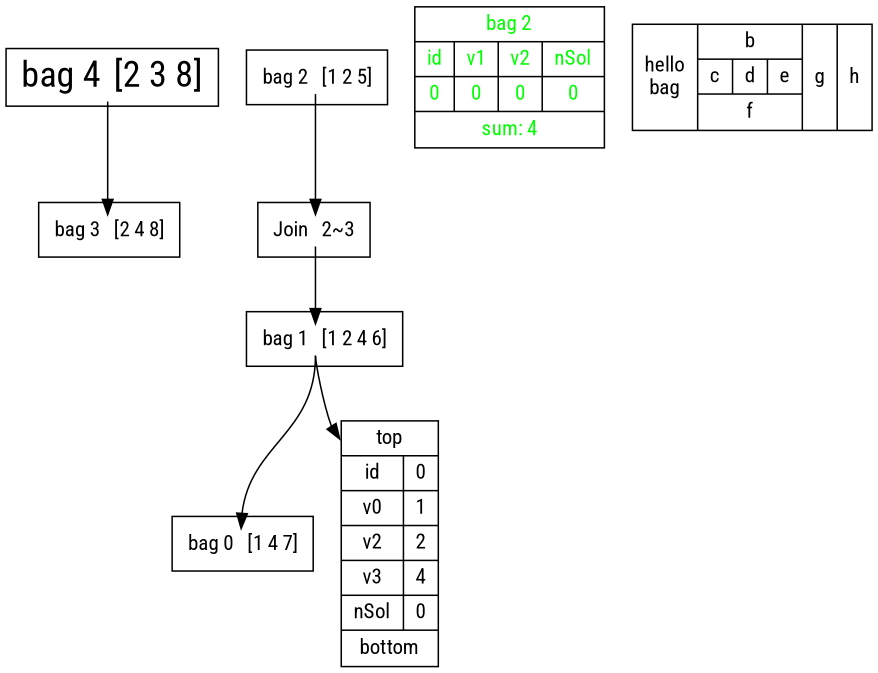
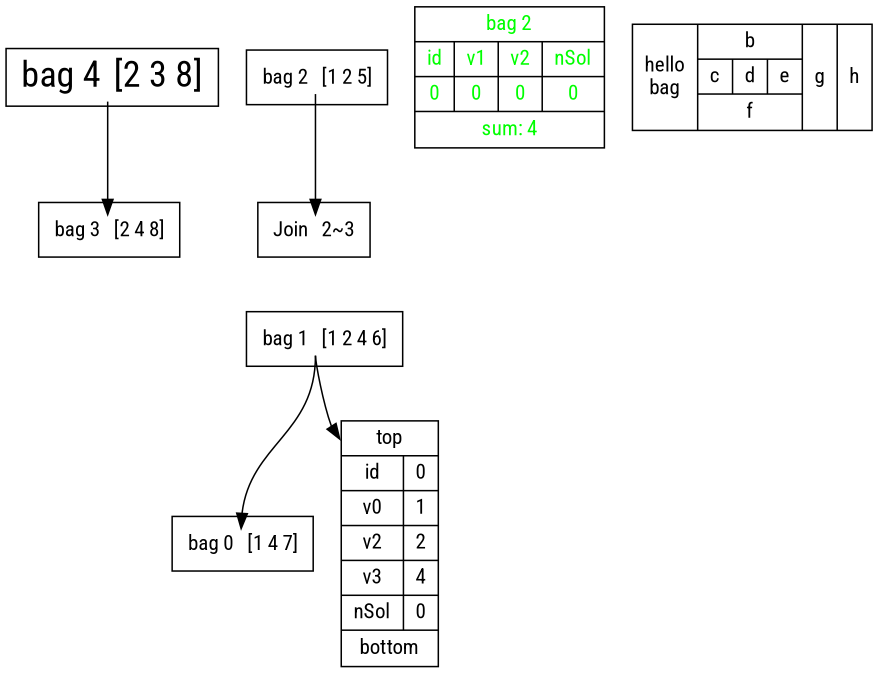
(315, 277) -> none
